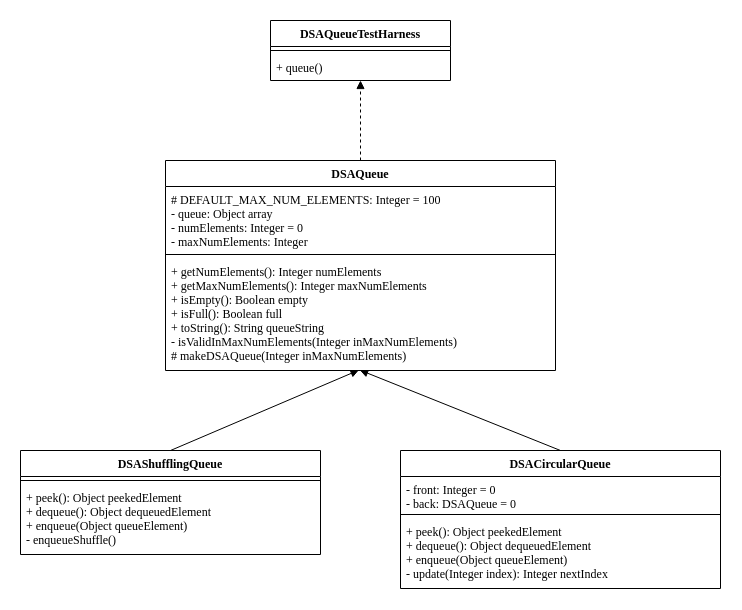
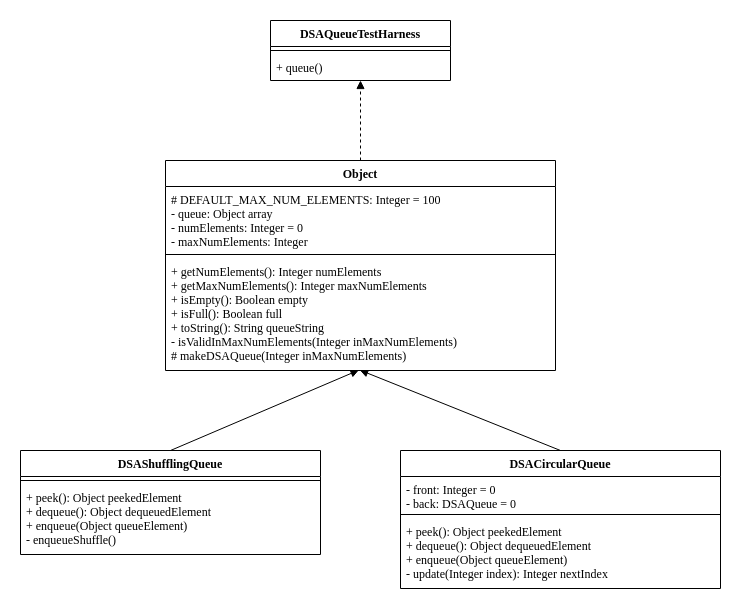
(360, 174) -> (360, 174)
